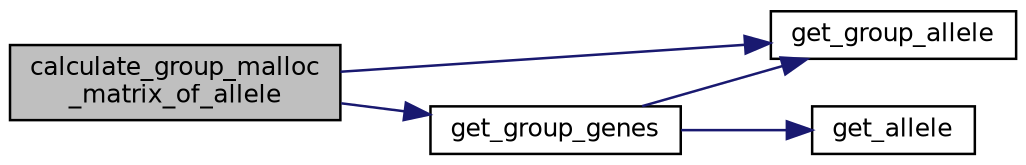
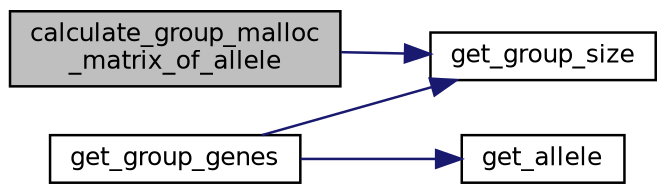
(893, 35) -> (543, 56)
(373, 107) -> none
